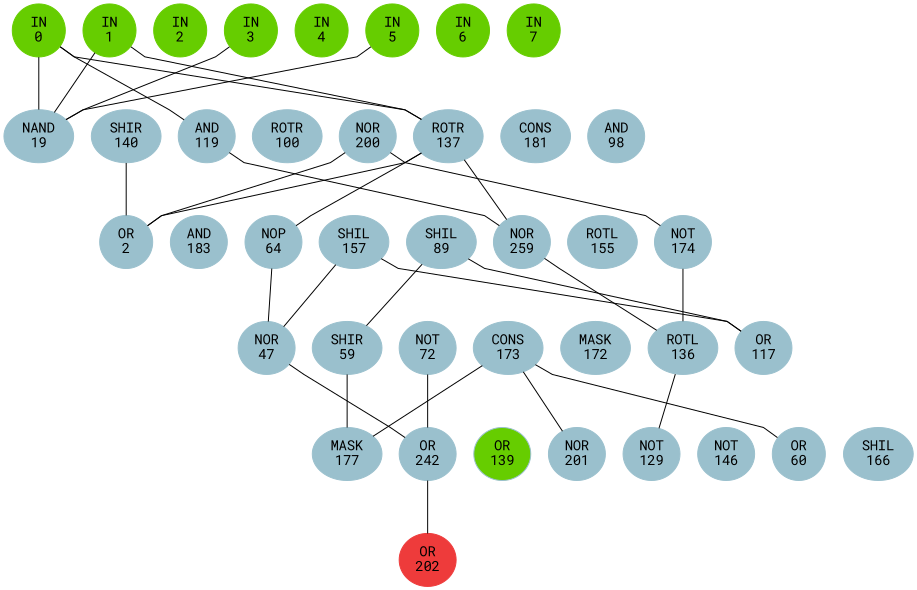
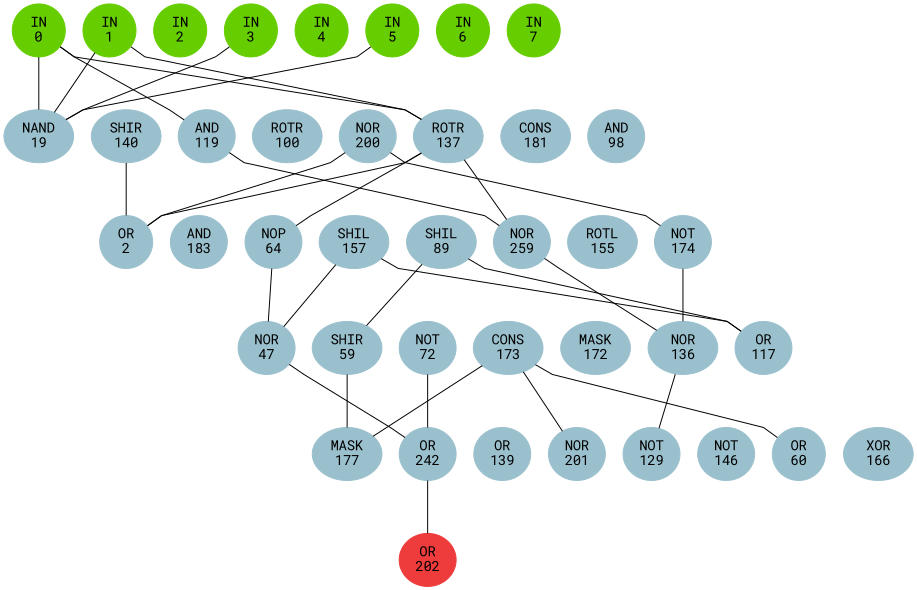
(683, 348) -> (683, 348)
(502, 454) -> (502, 454)
(878, 454) -> (878, 454)
